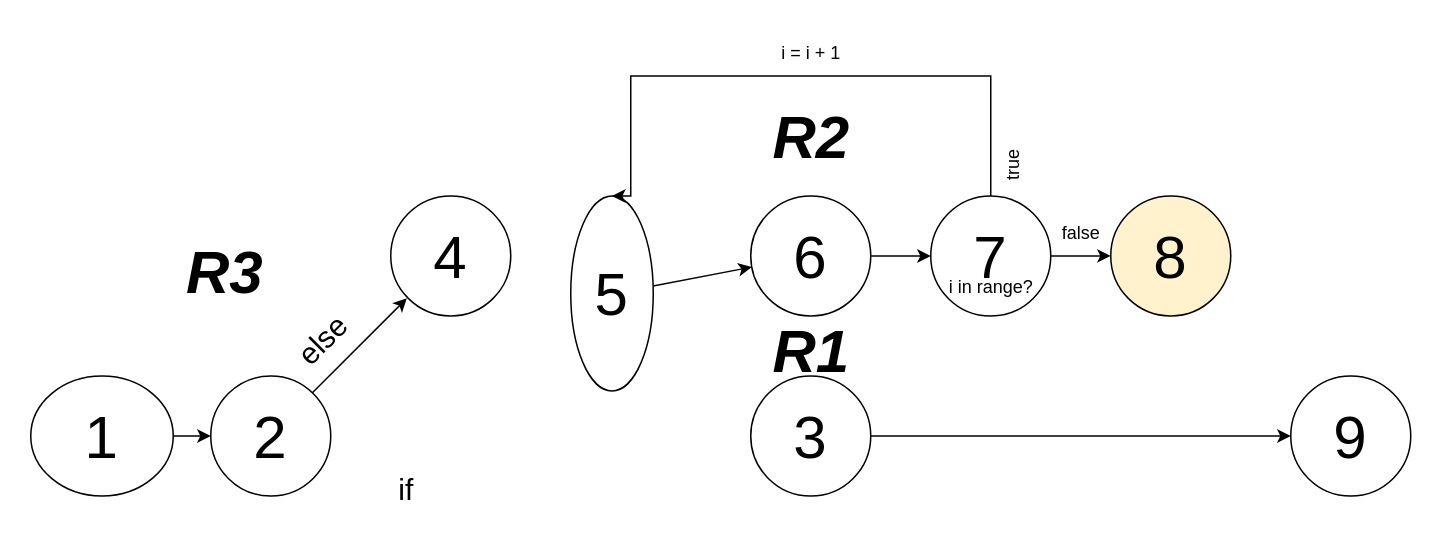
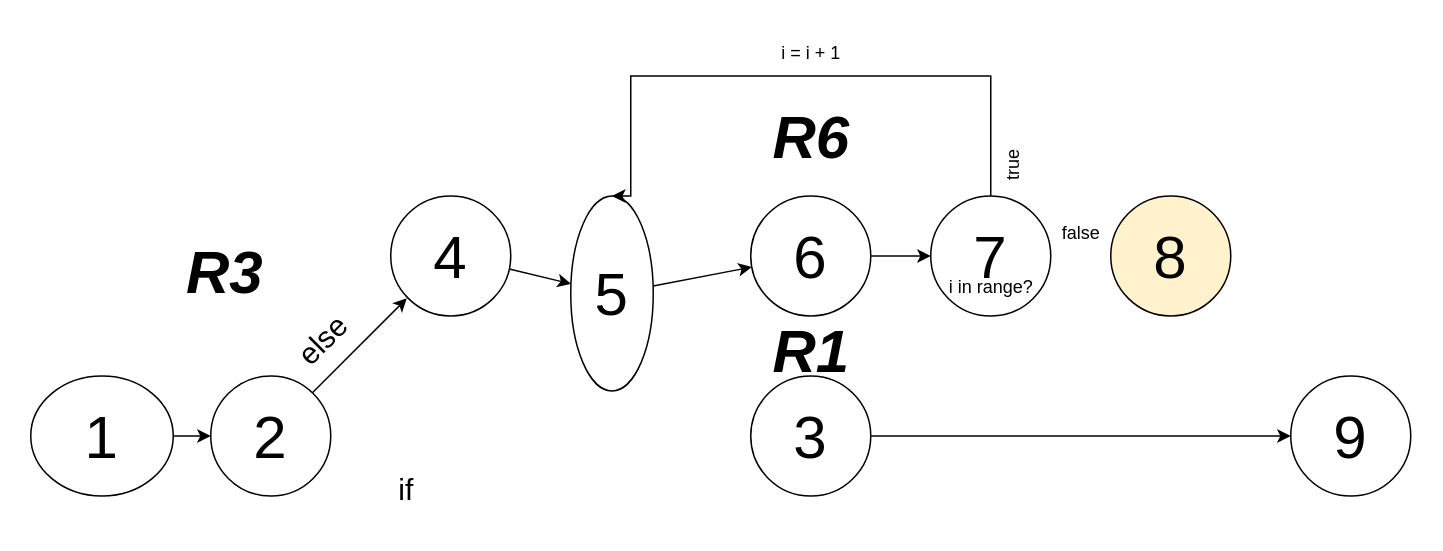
(812, 136) -> (812, 136)
(1076, 256) -> none
none -> (535, 275)
